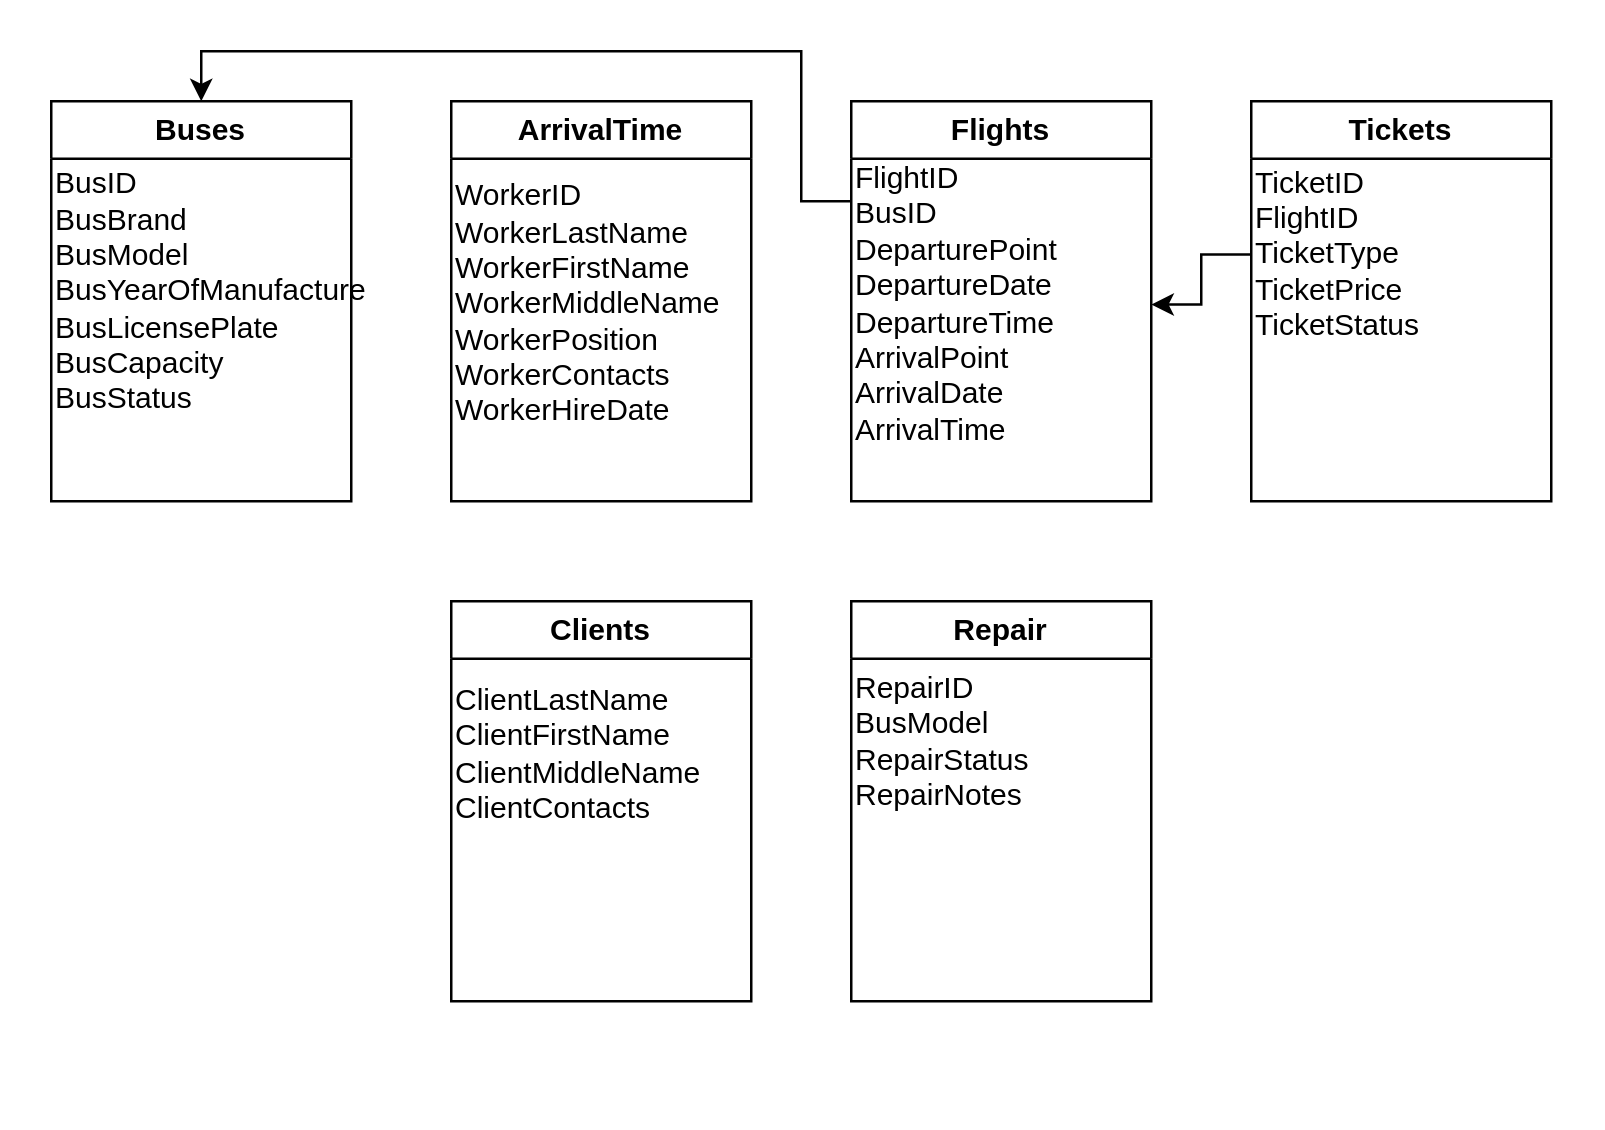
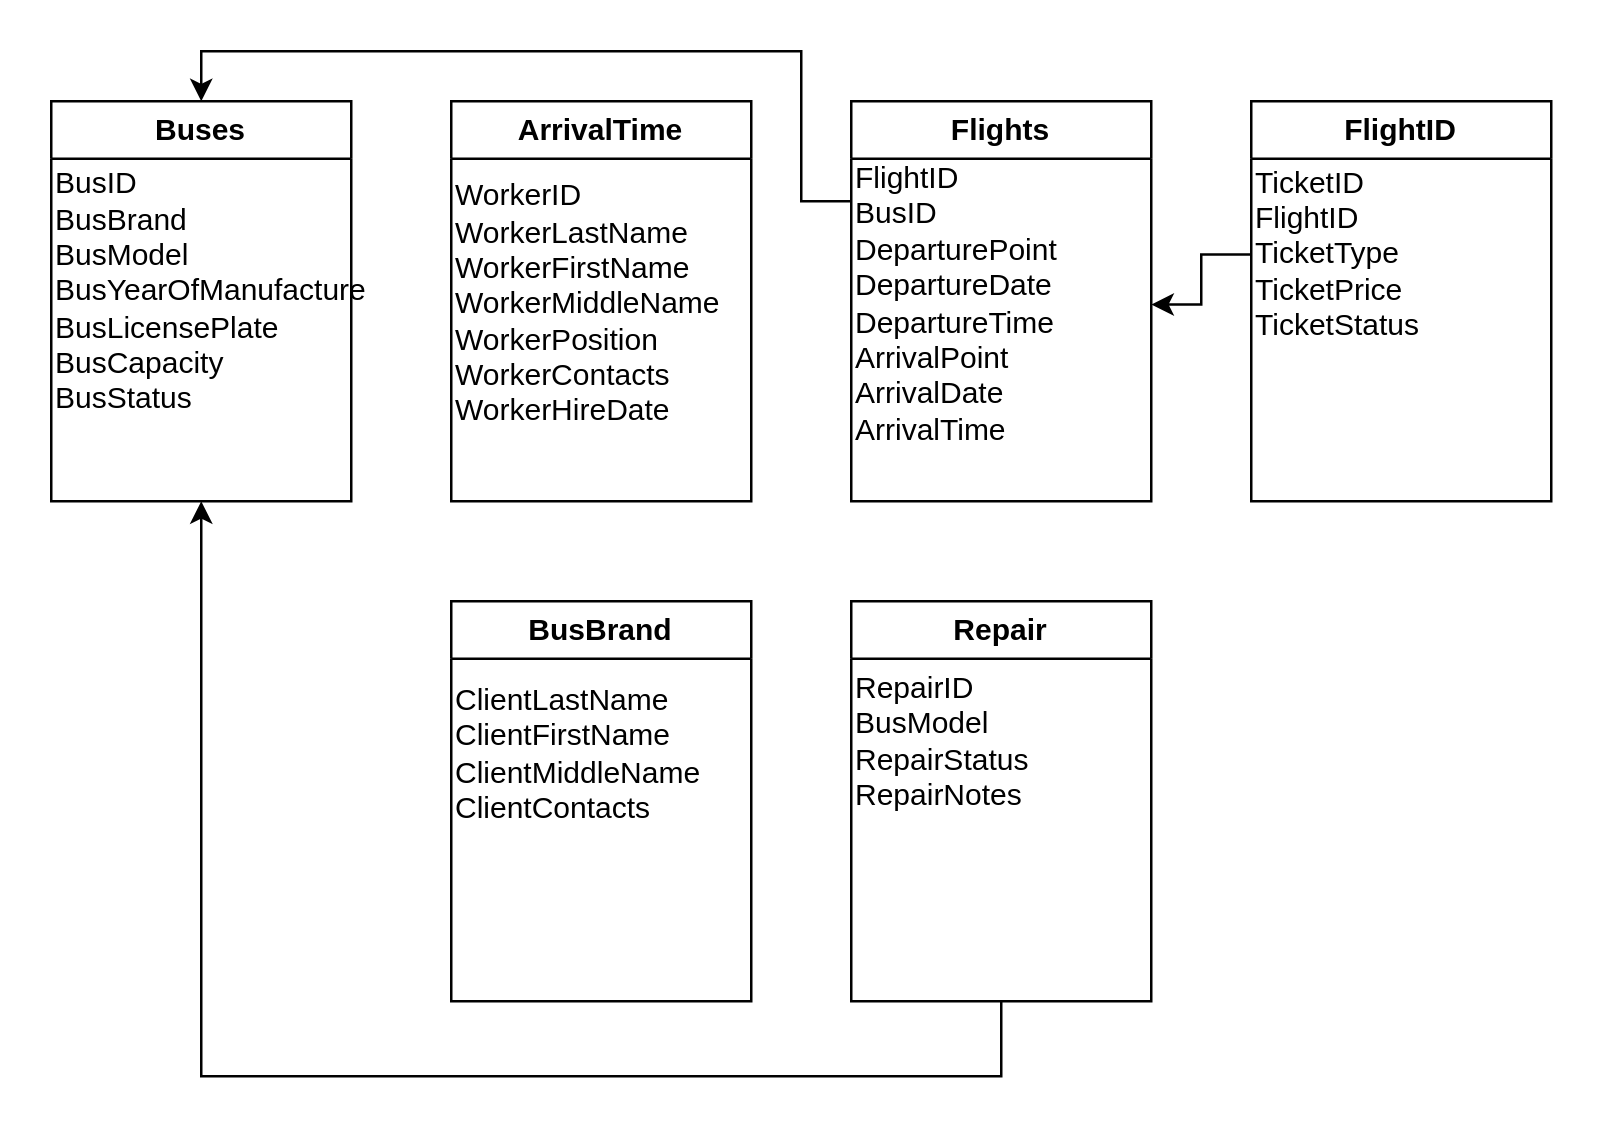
(1401, 131) -> (1401, 131)
(601, 631) -> (601, 631)
none -> (357, 1076)
